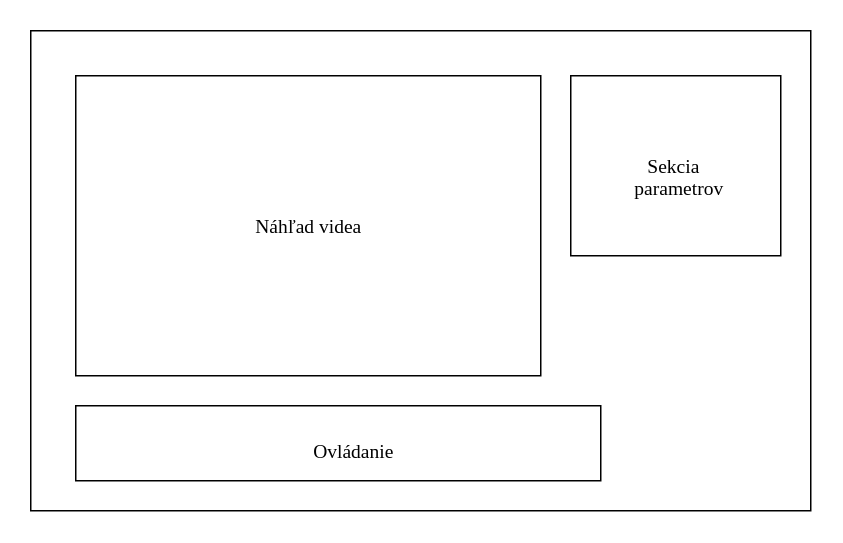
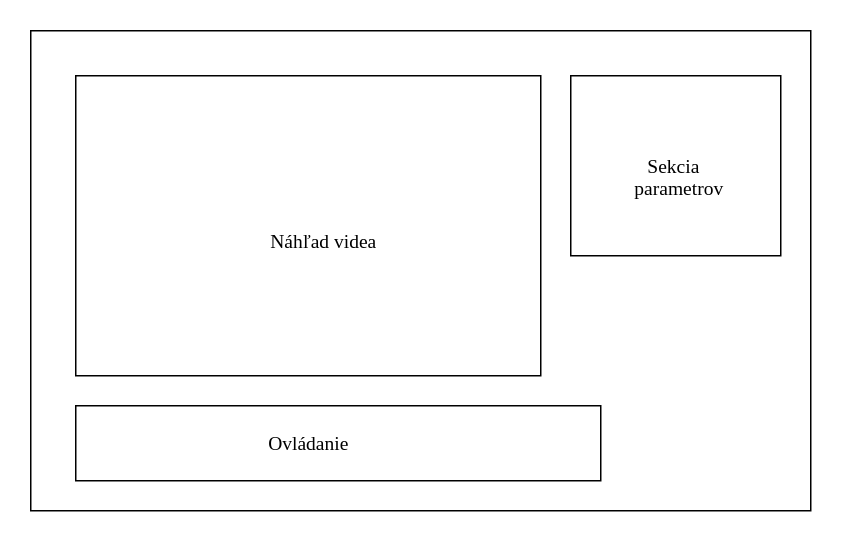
(308, 226) -> (323, 241)
(353, 451) -> (308, 443)
